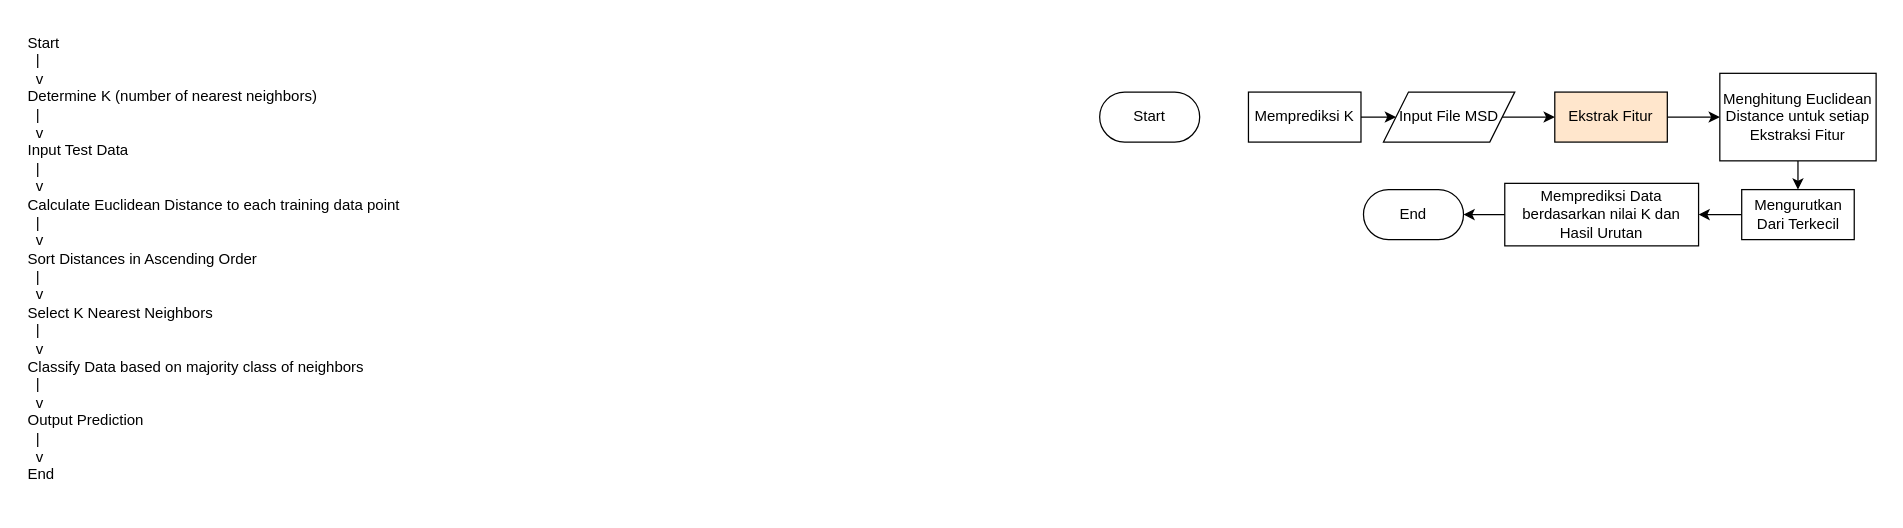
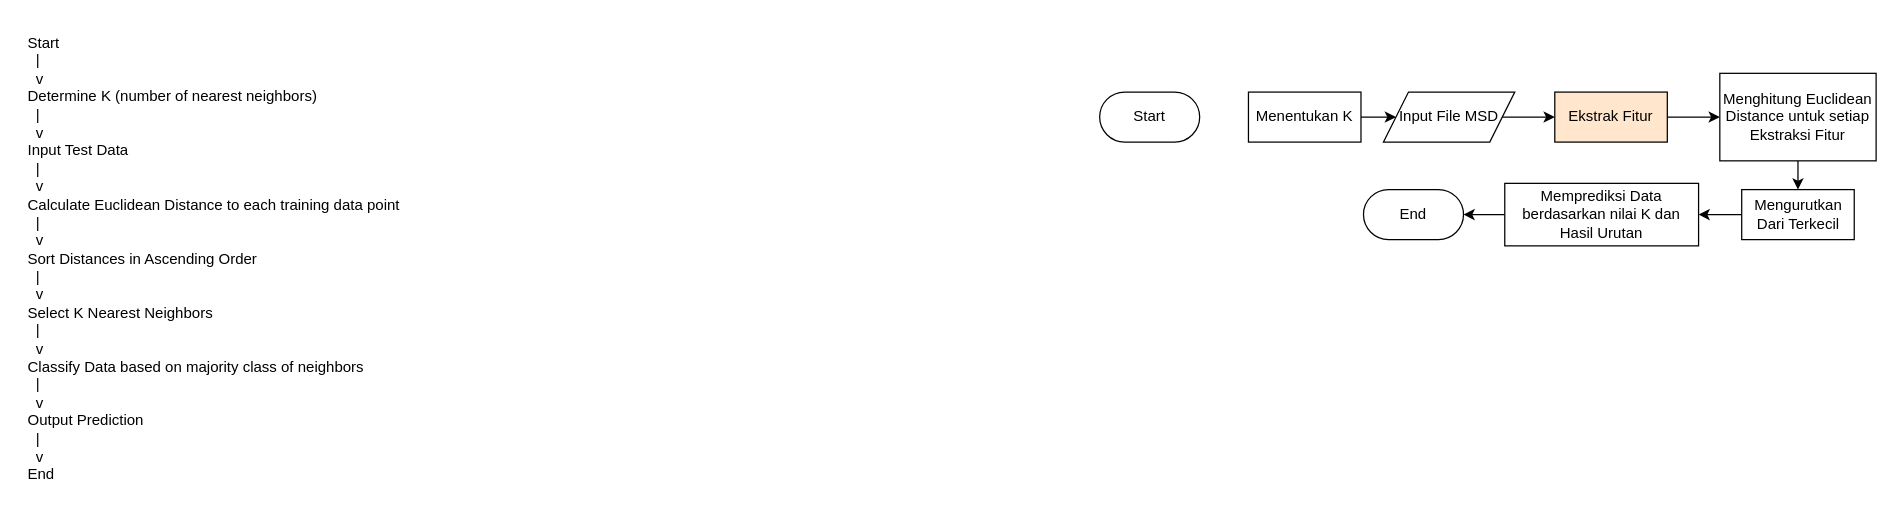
(1304, 117) -> (1304, 117)
